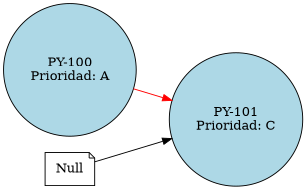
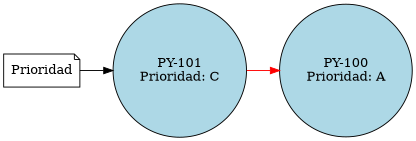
(148, 93) -> (258, 71)
(70, 169) -> (42, 71)
